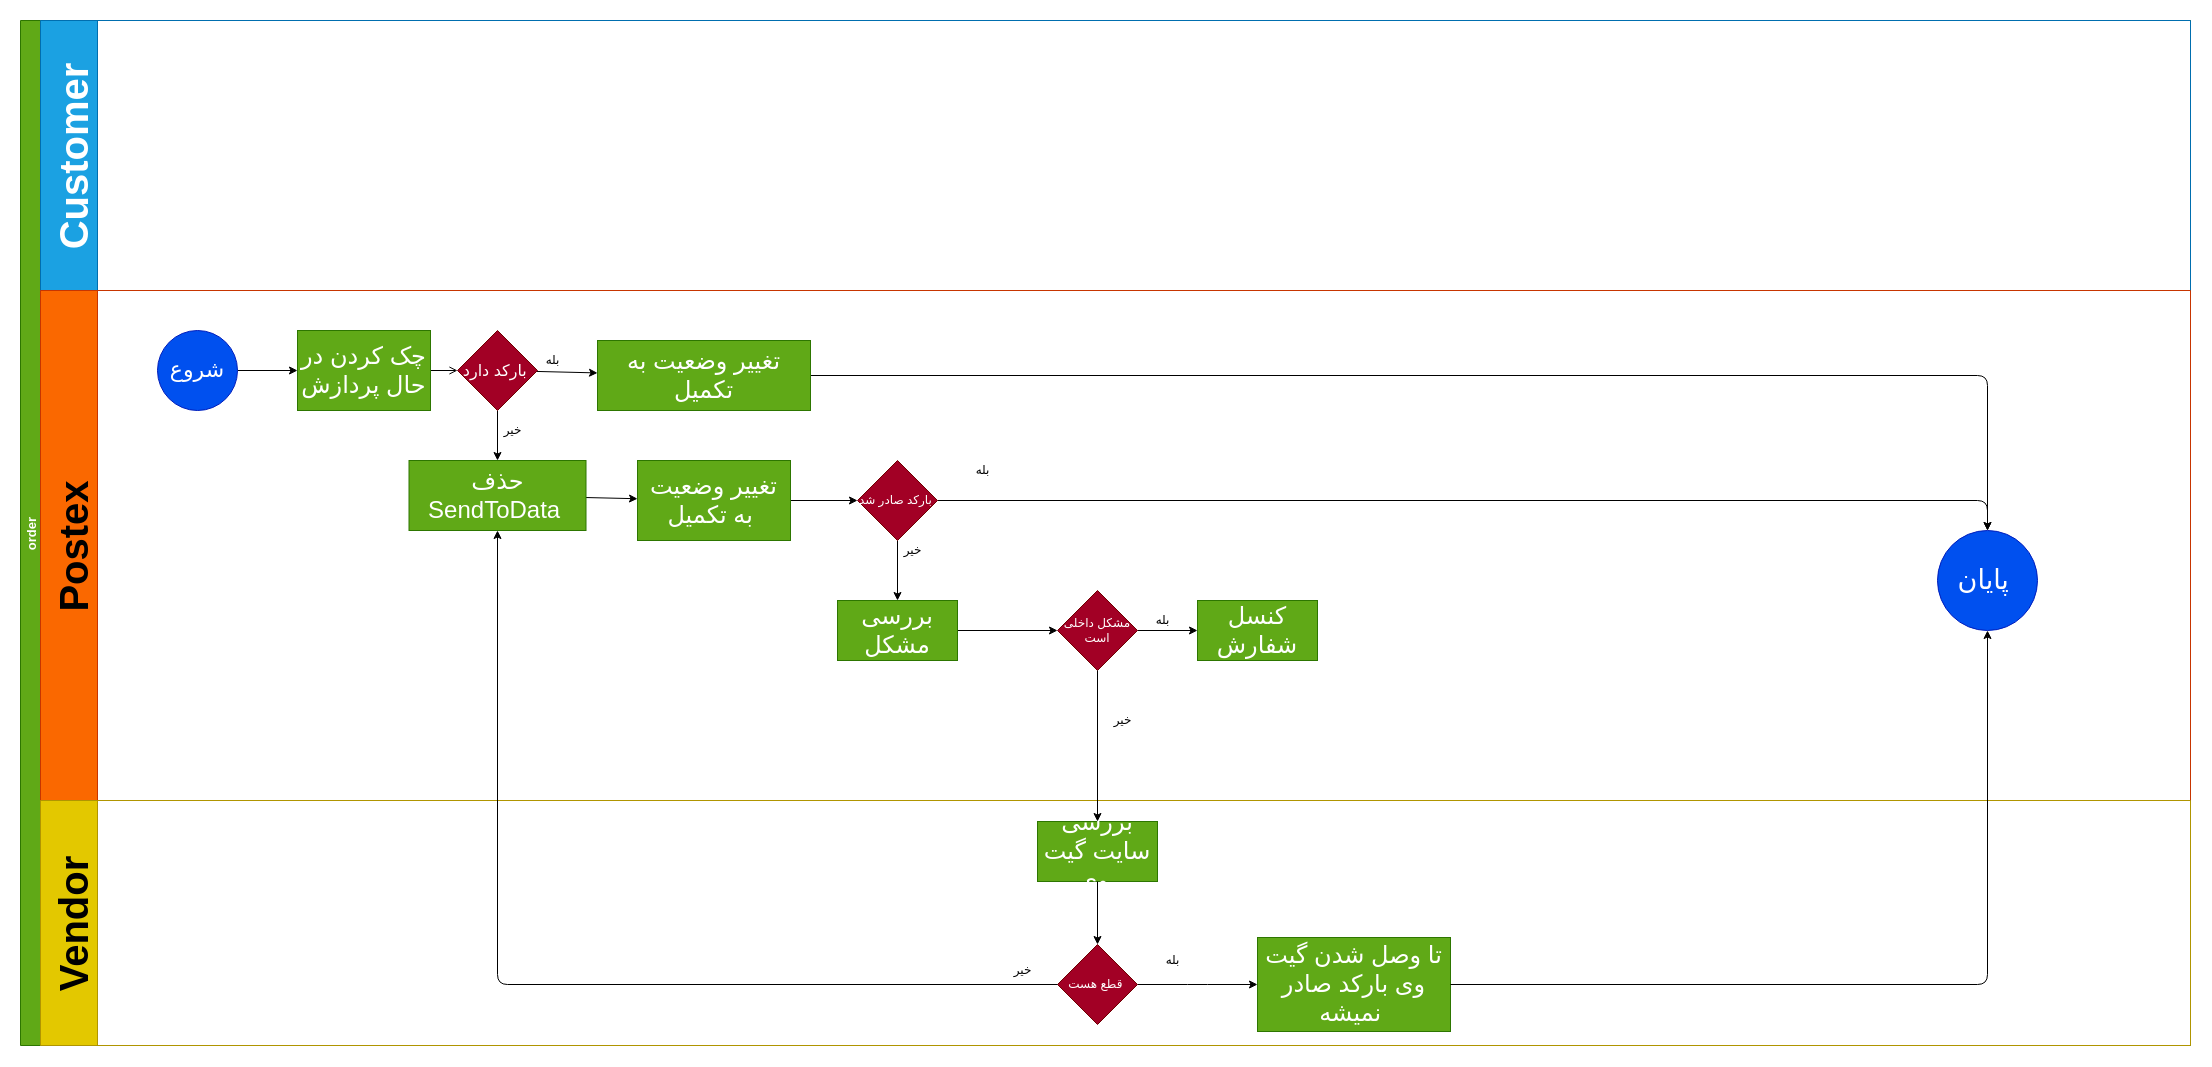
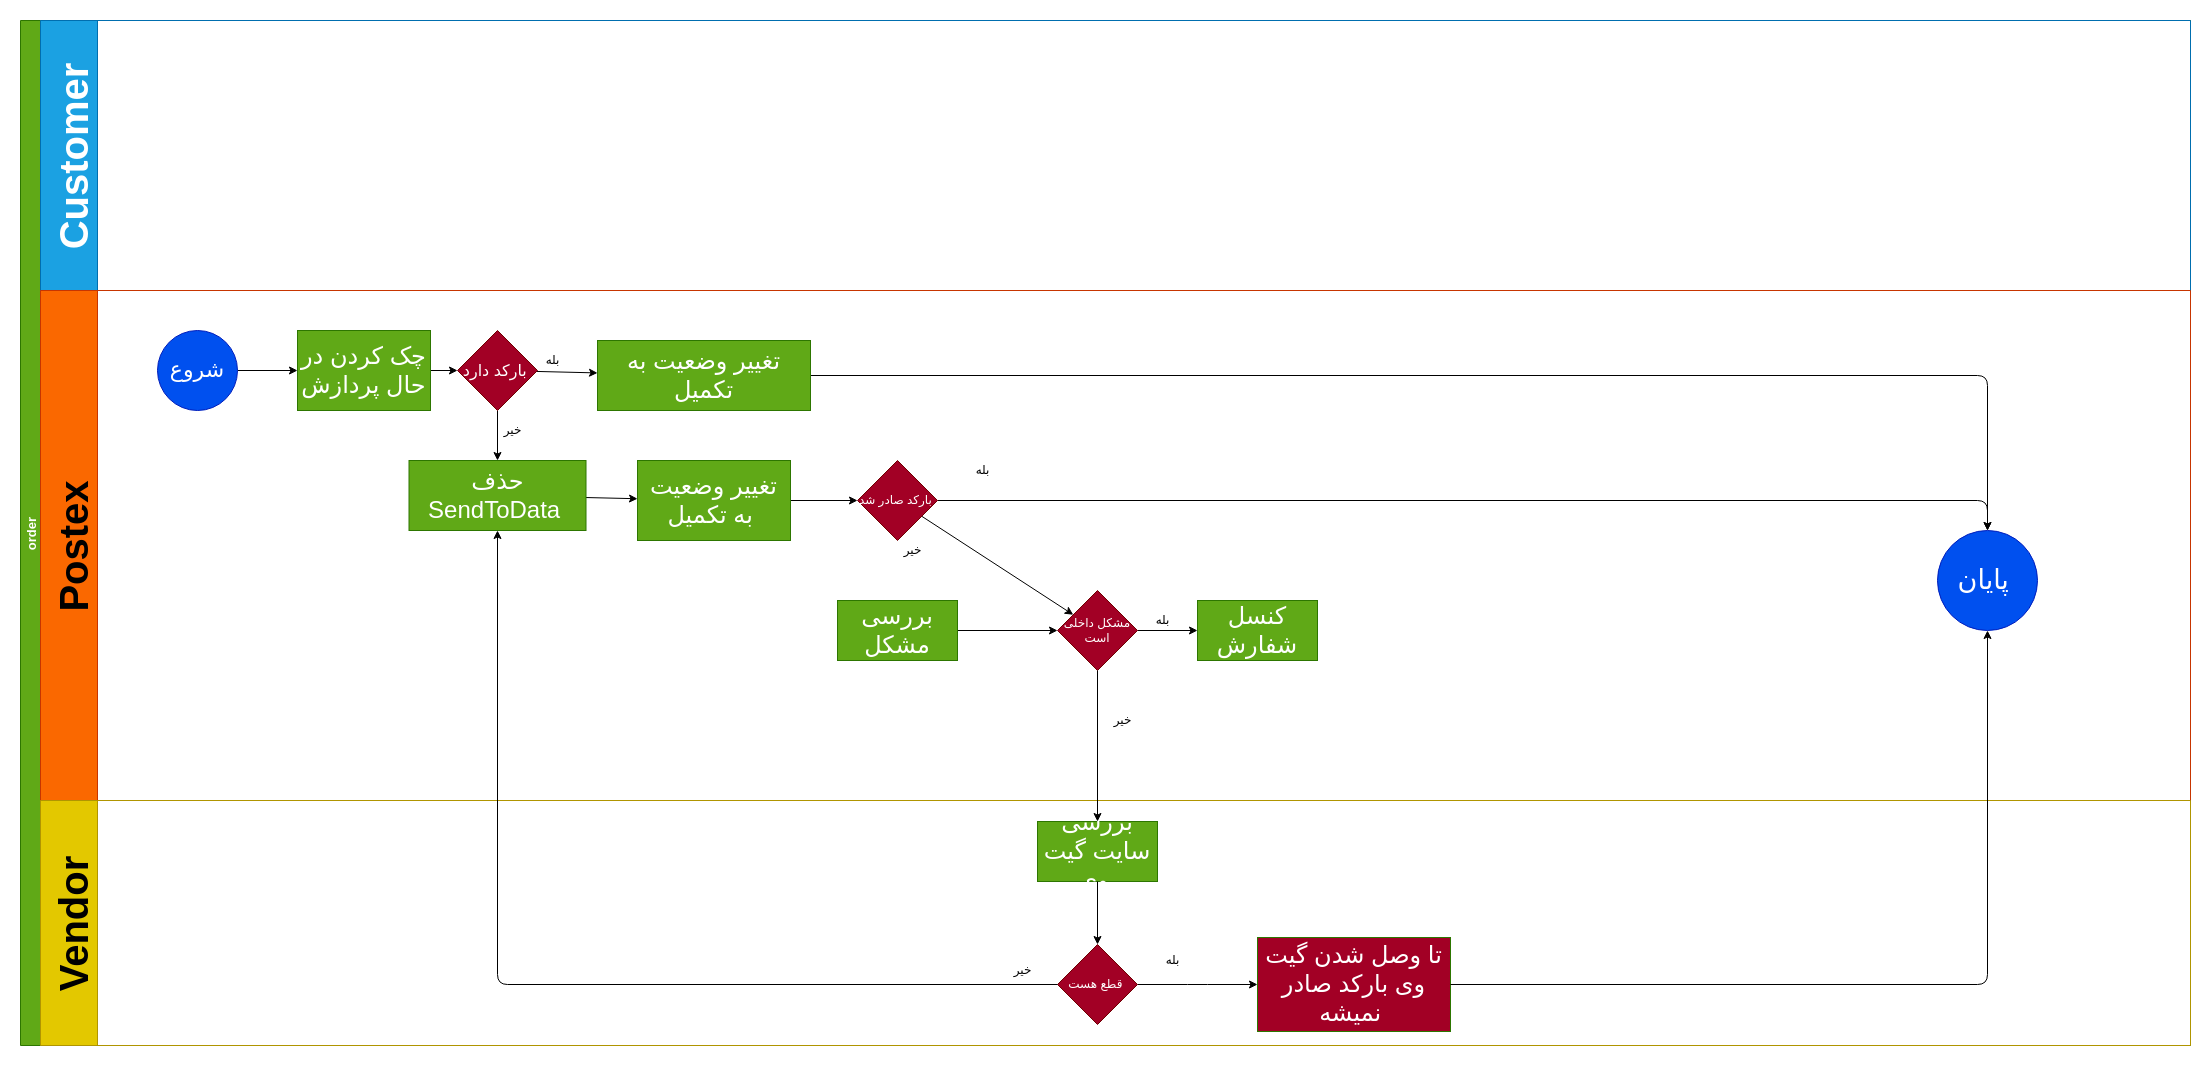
(451, 371) -> (449, 371)
(898, 567) -> (995, 564)
(1354, 985) -> (1354, 985)
